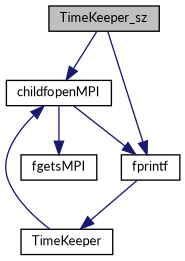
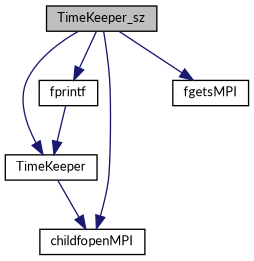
none -> (29, 77)
(59, 124) -> (150, 52)
(99, 126) -> none
